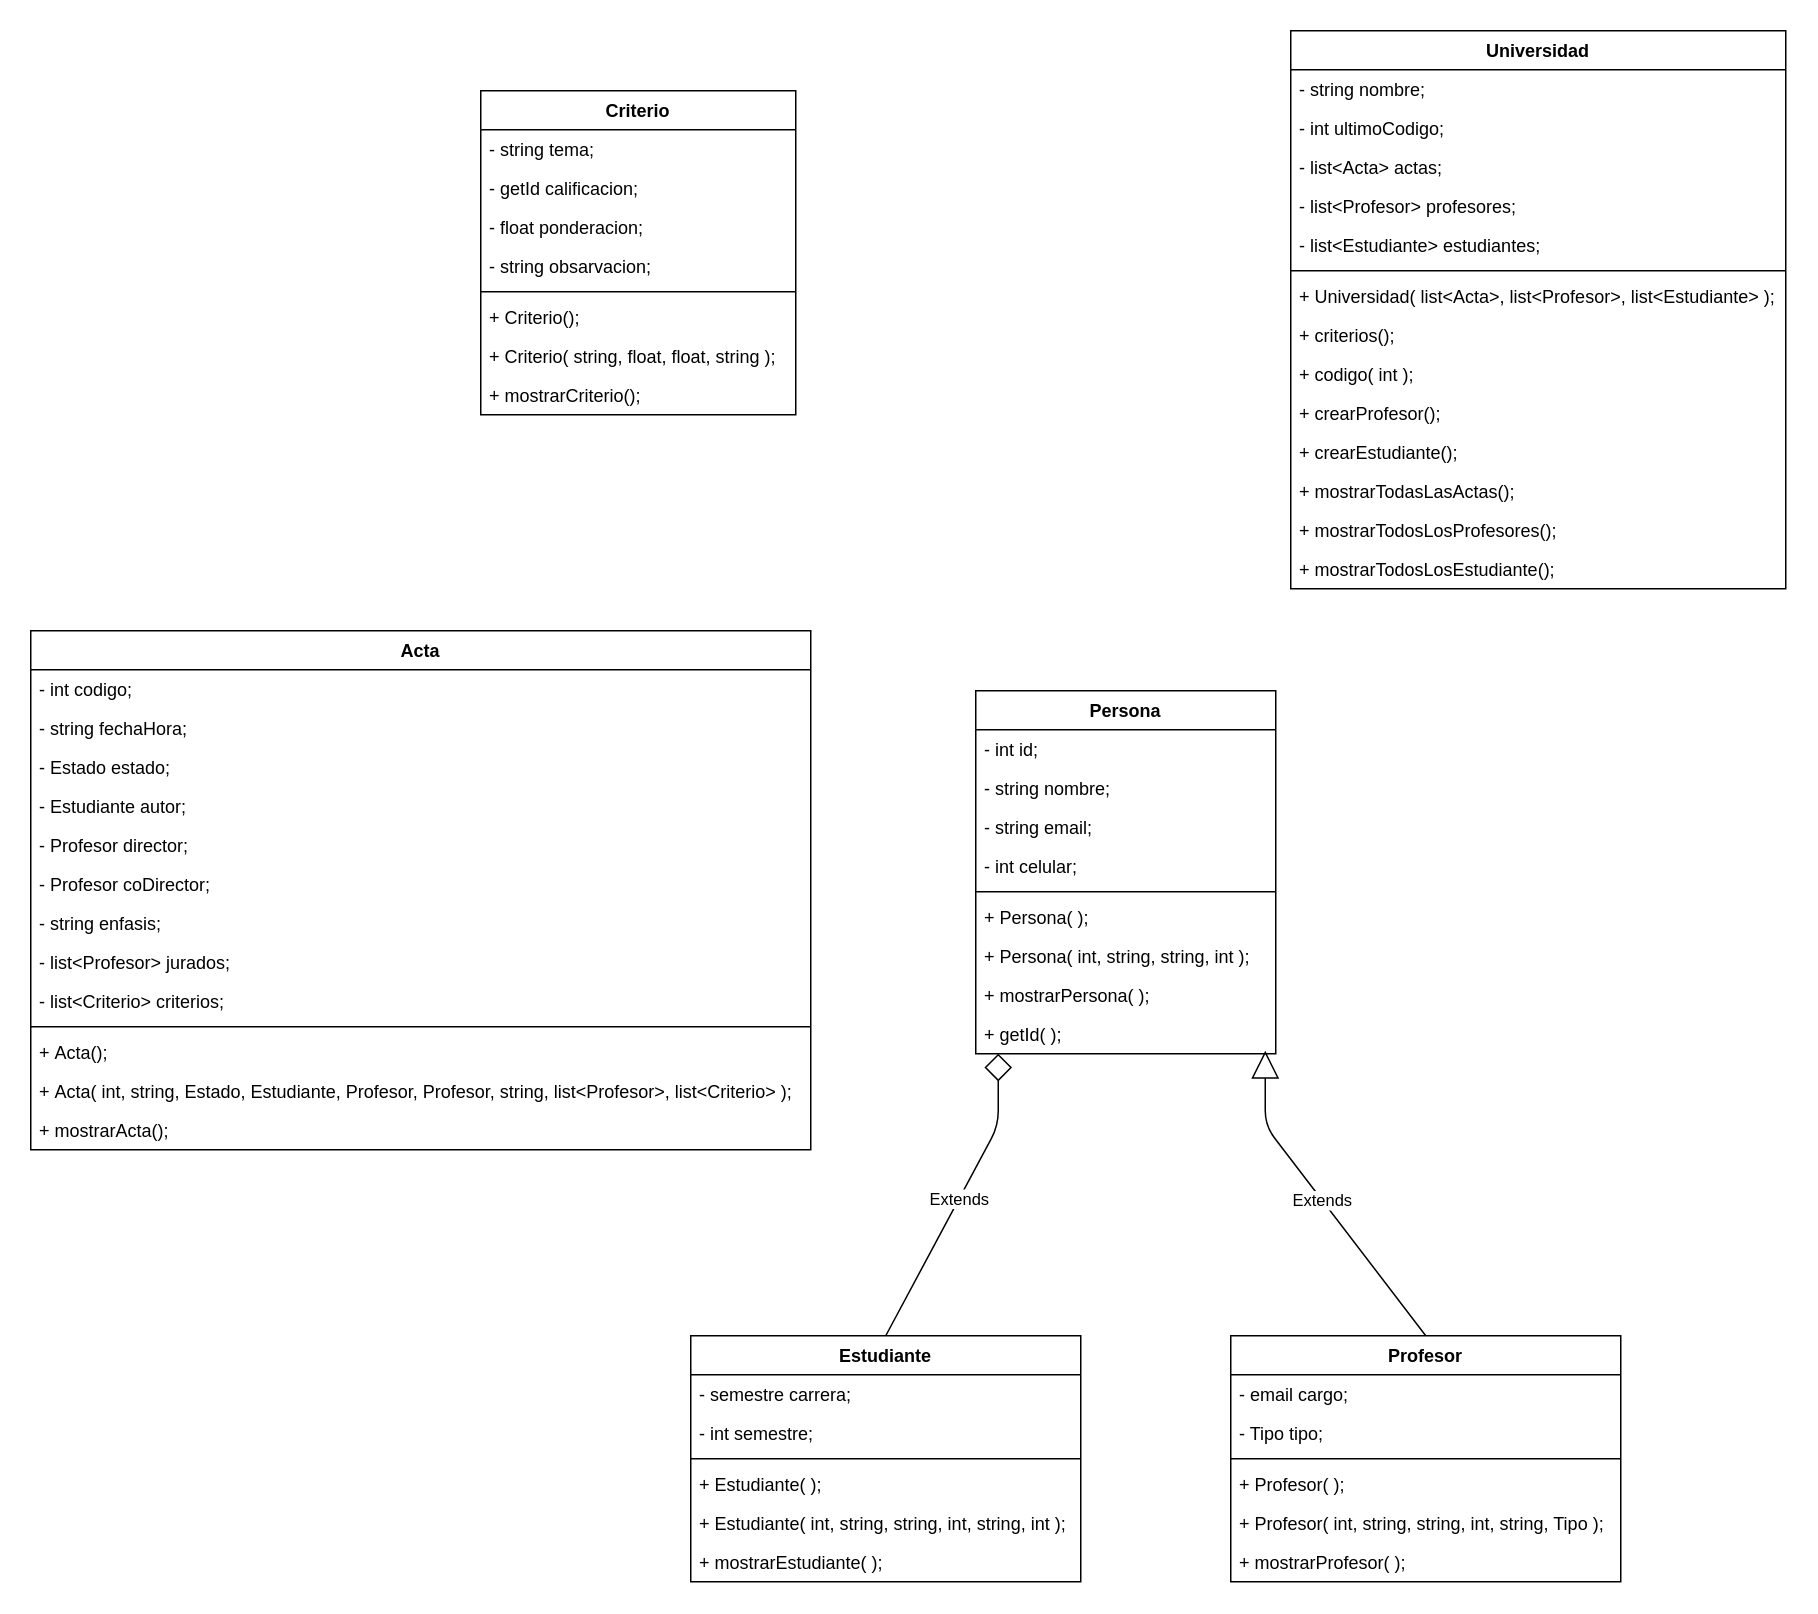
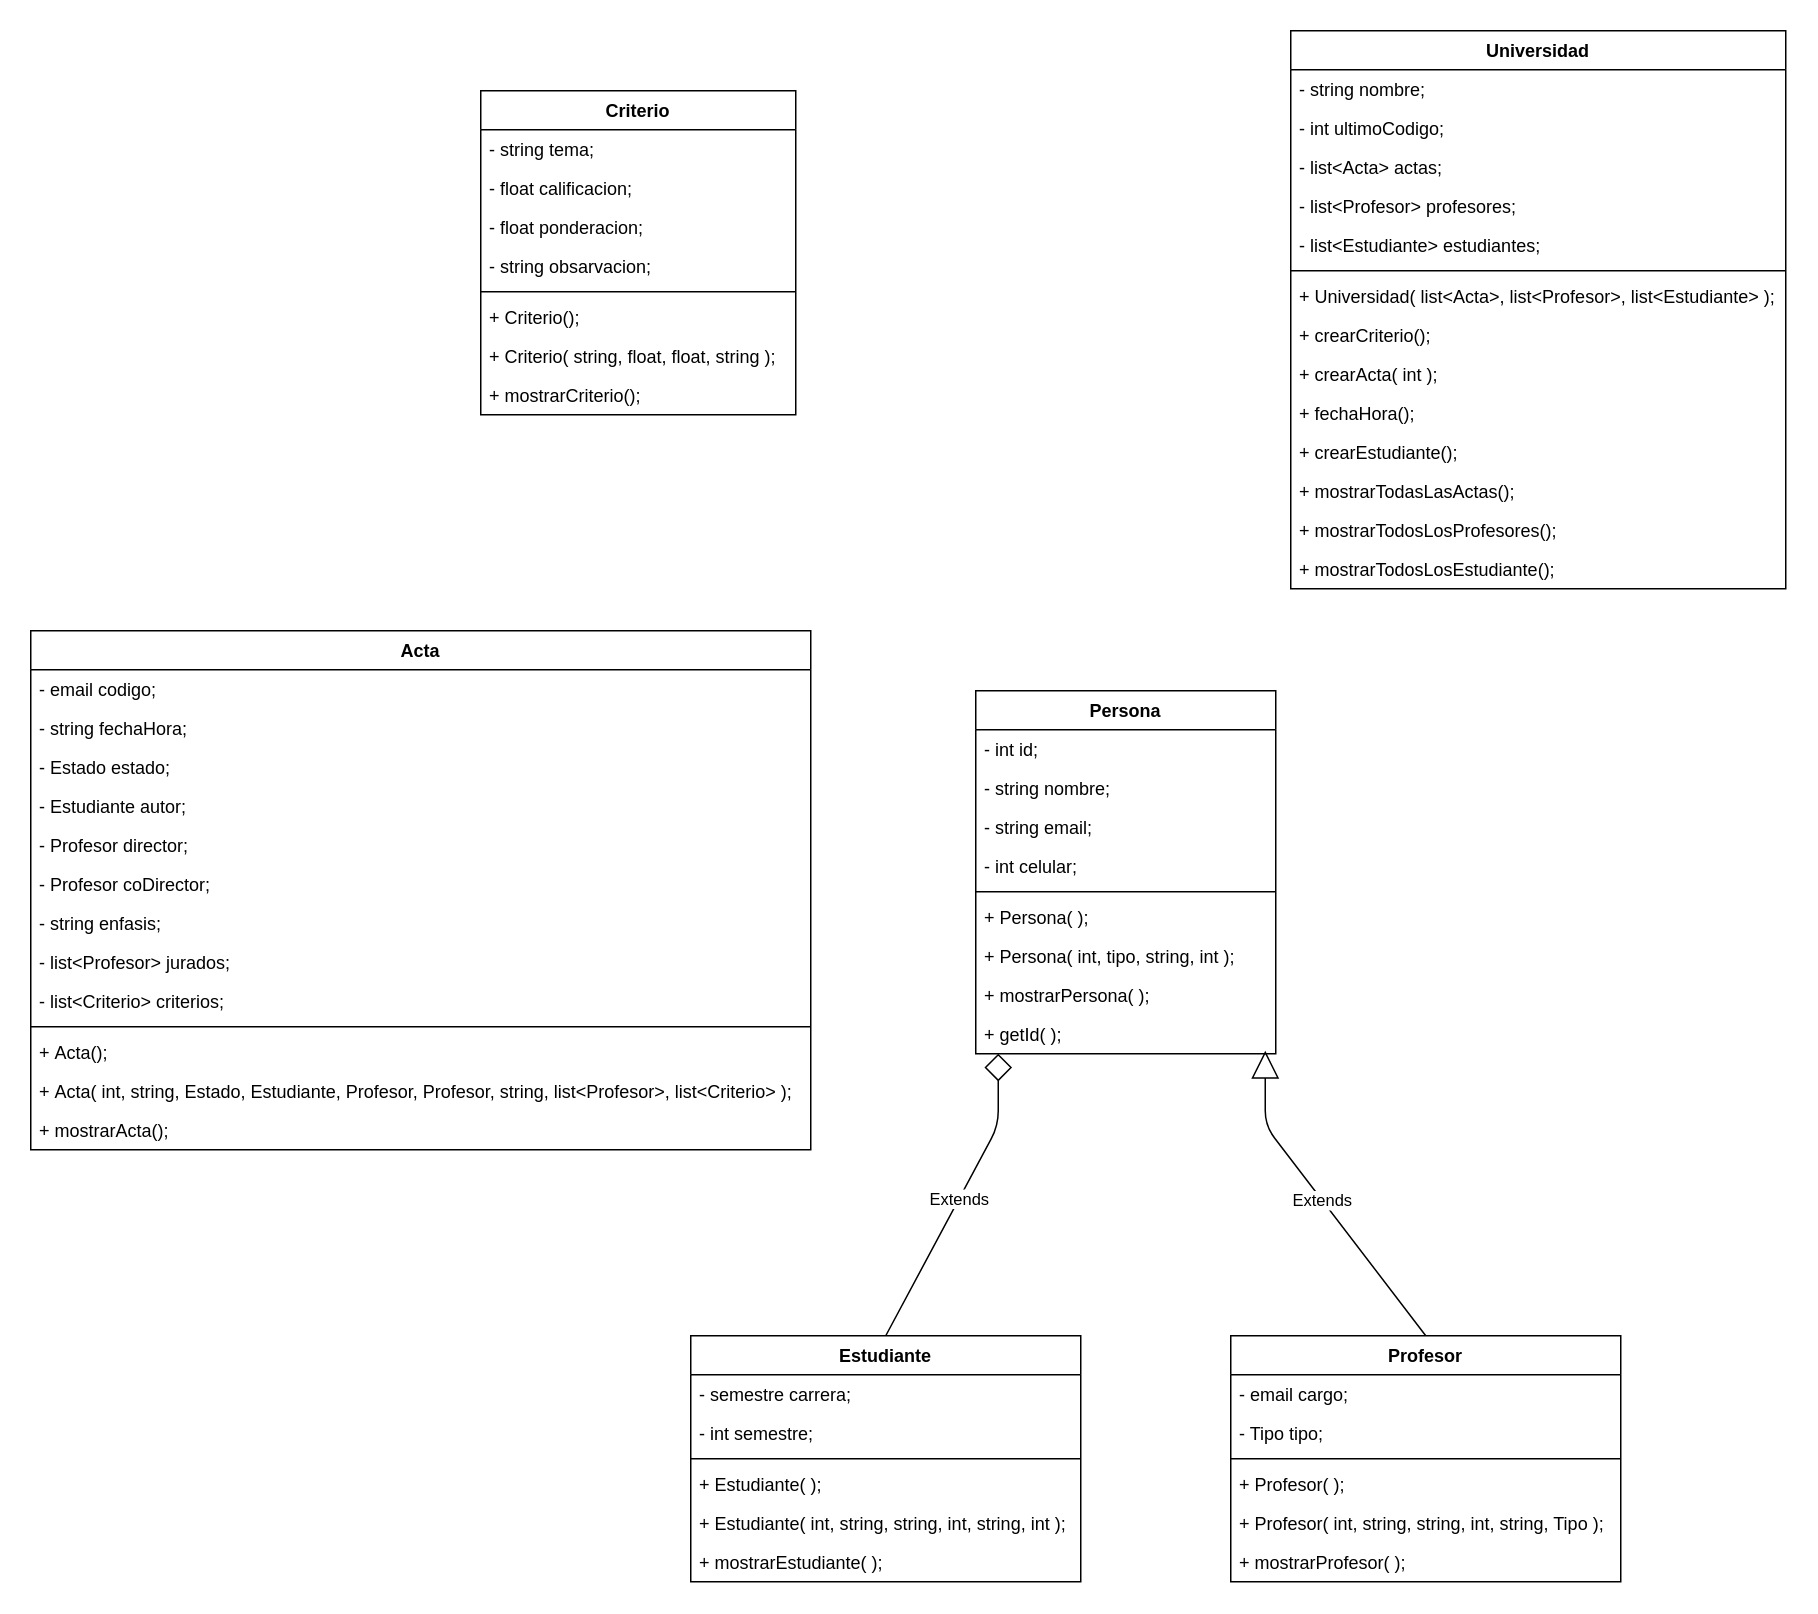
(578, 189) -> (576, 189)
(1363, 336) -> (1383, 336)
(1368, 375) -> (1385, 375)
(1387, 414) -> (1367, 414)
(93, 690) -> (101, 690)
(1143, 957) -> (1133, 957)
